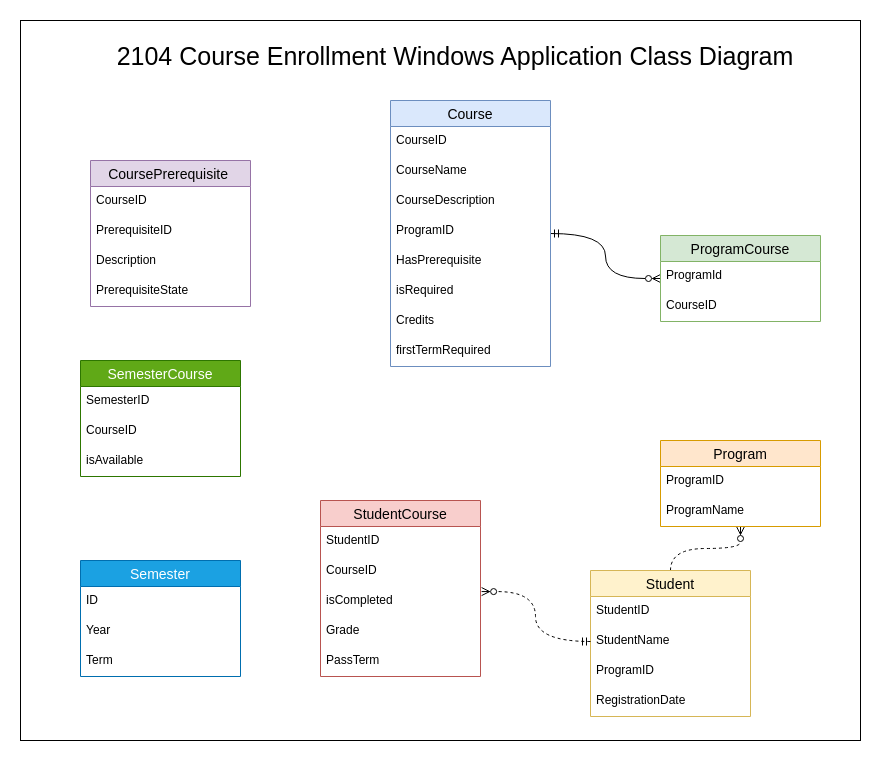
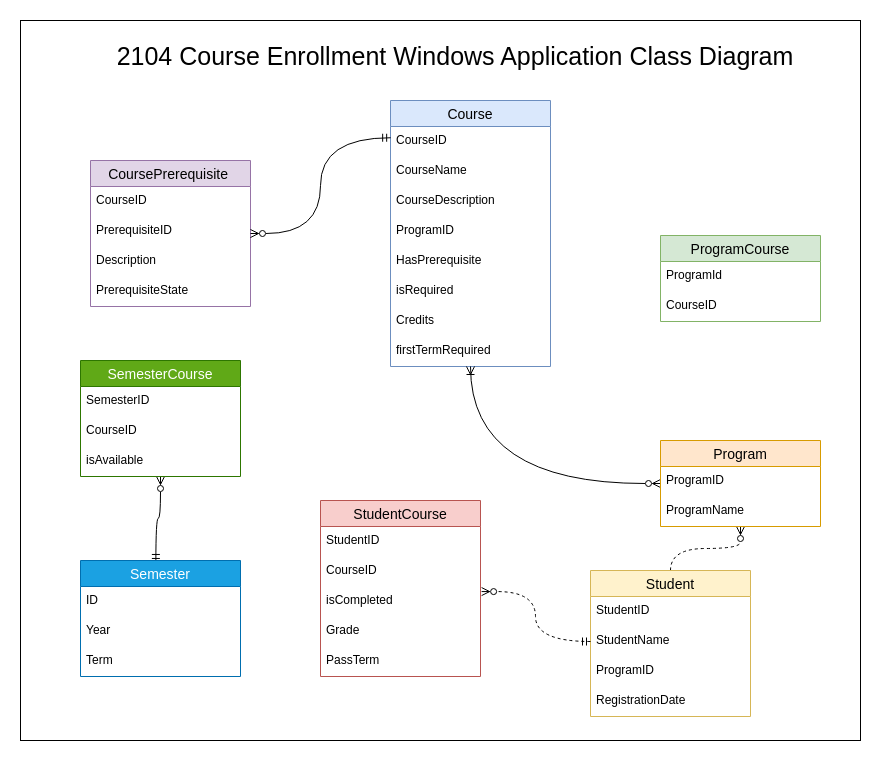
none -> (321, 181)
(604, 249) -> none
none -> (530, 463)
none -> (157, 527)
